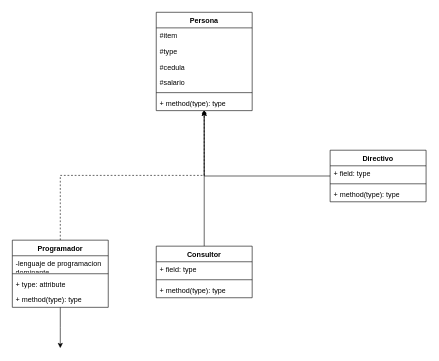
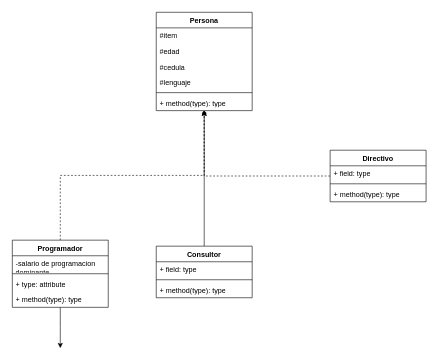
(170, 52) -> (170, 52)
(174, 83) -> (177, 83)
(267, 176) -> (267, 176)
(61, 269) -> (61, 269)
